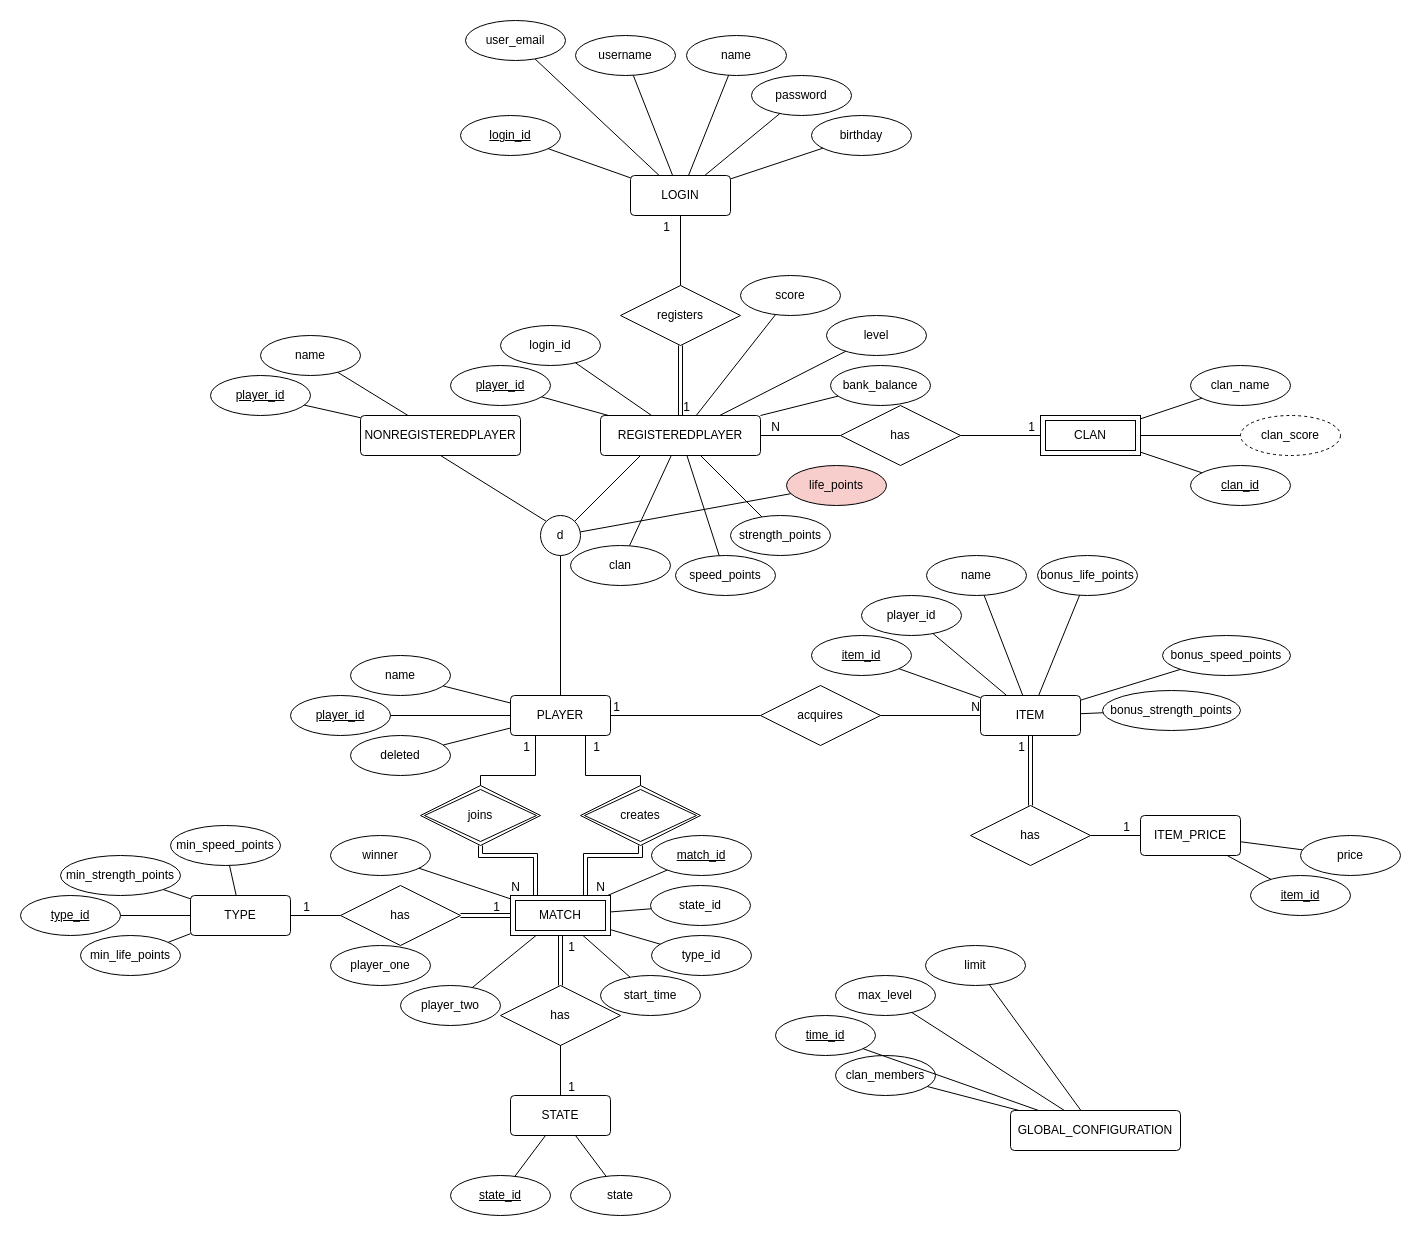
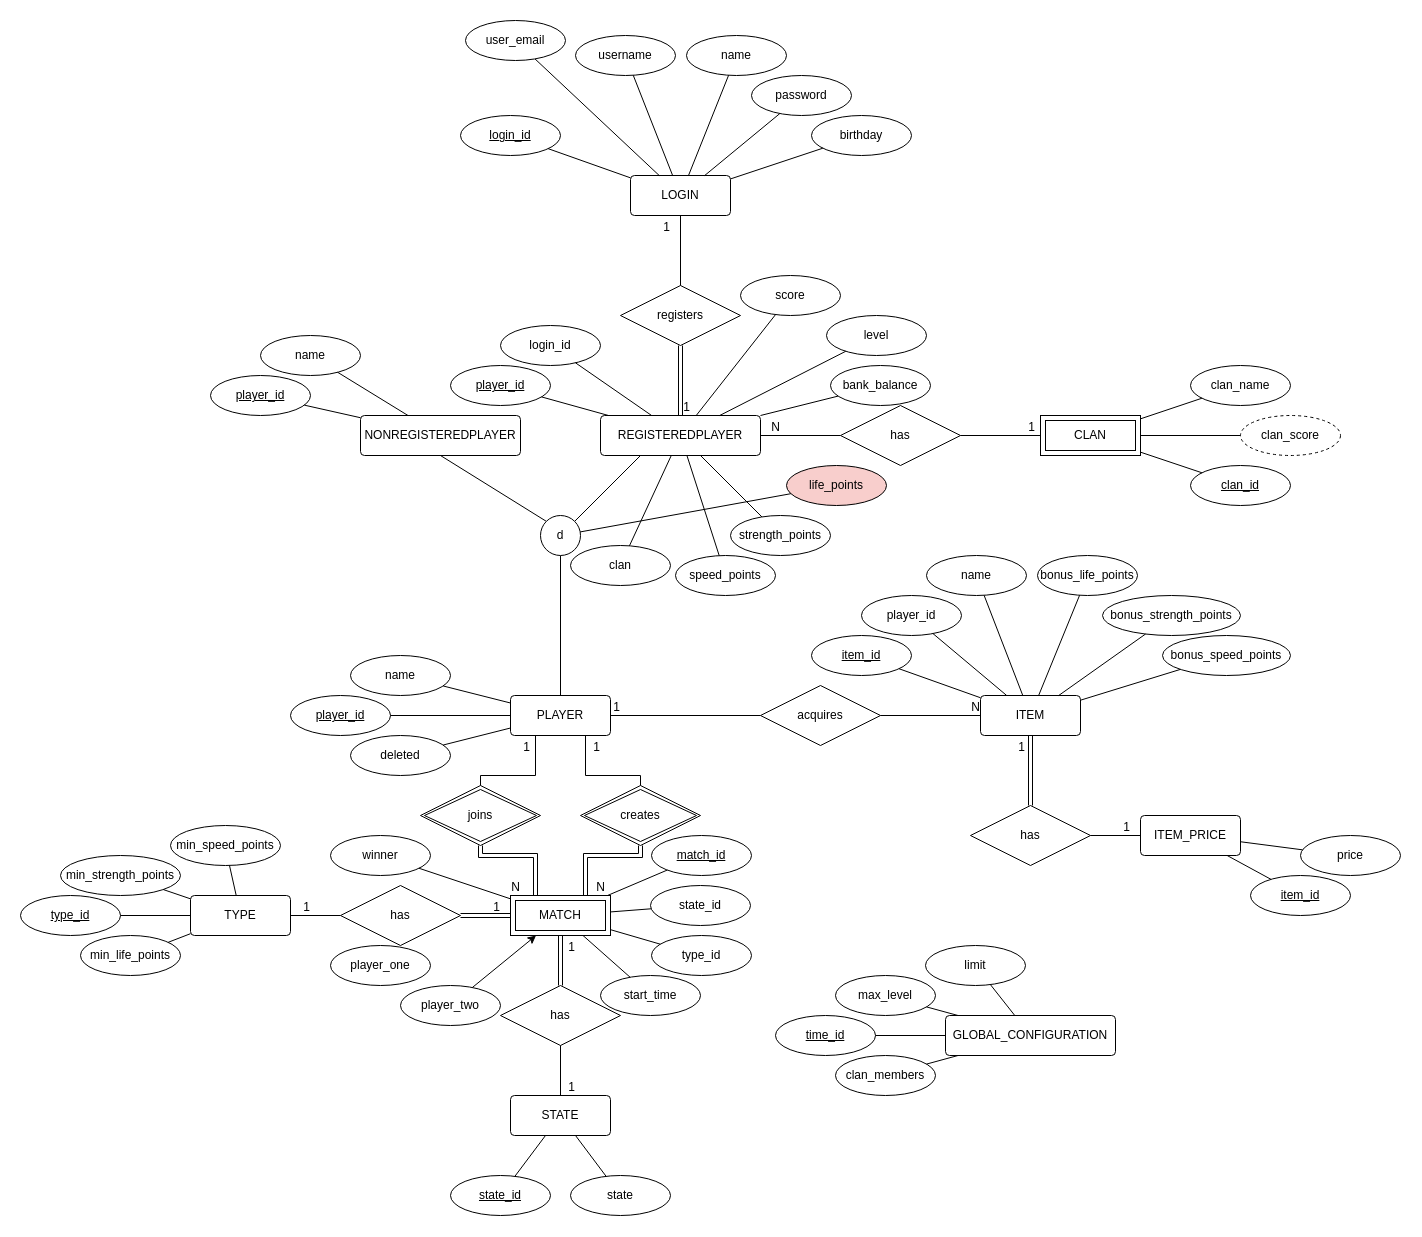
(1172, 711) -> (1172, 616)
(532, 939) -> (530, 941)
(1096, 1131) -> (1031, 1036)
